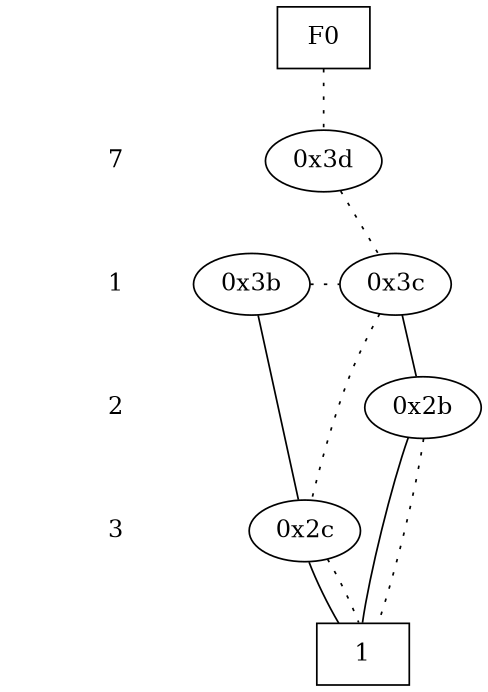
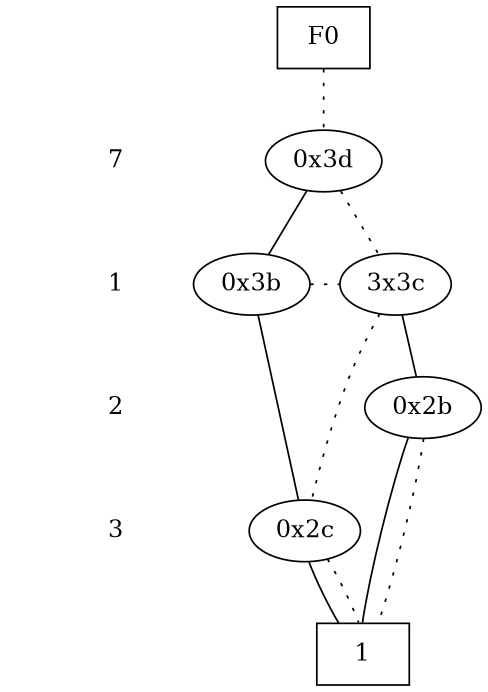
none -> (288, 223)
(396, 284) -> (396, 284)
